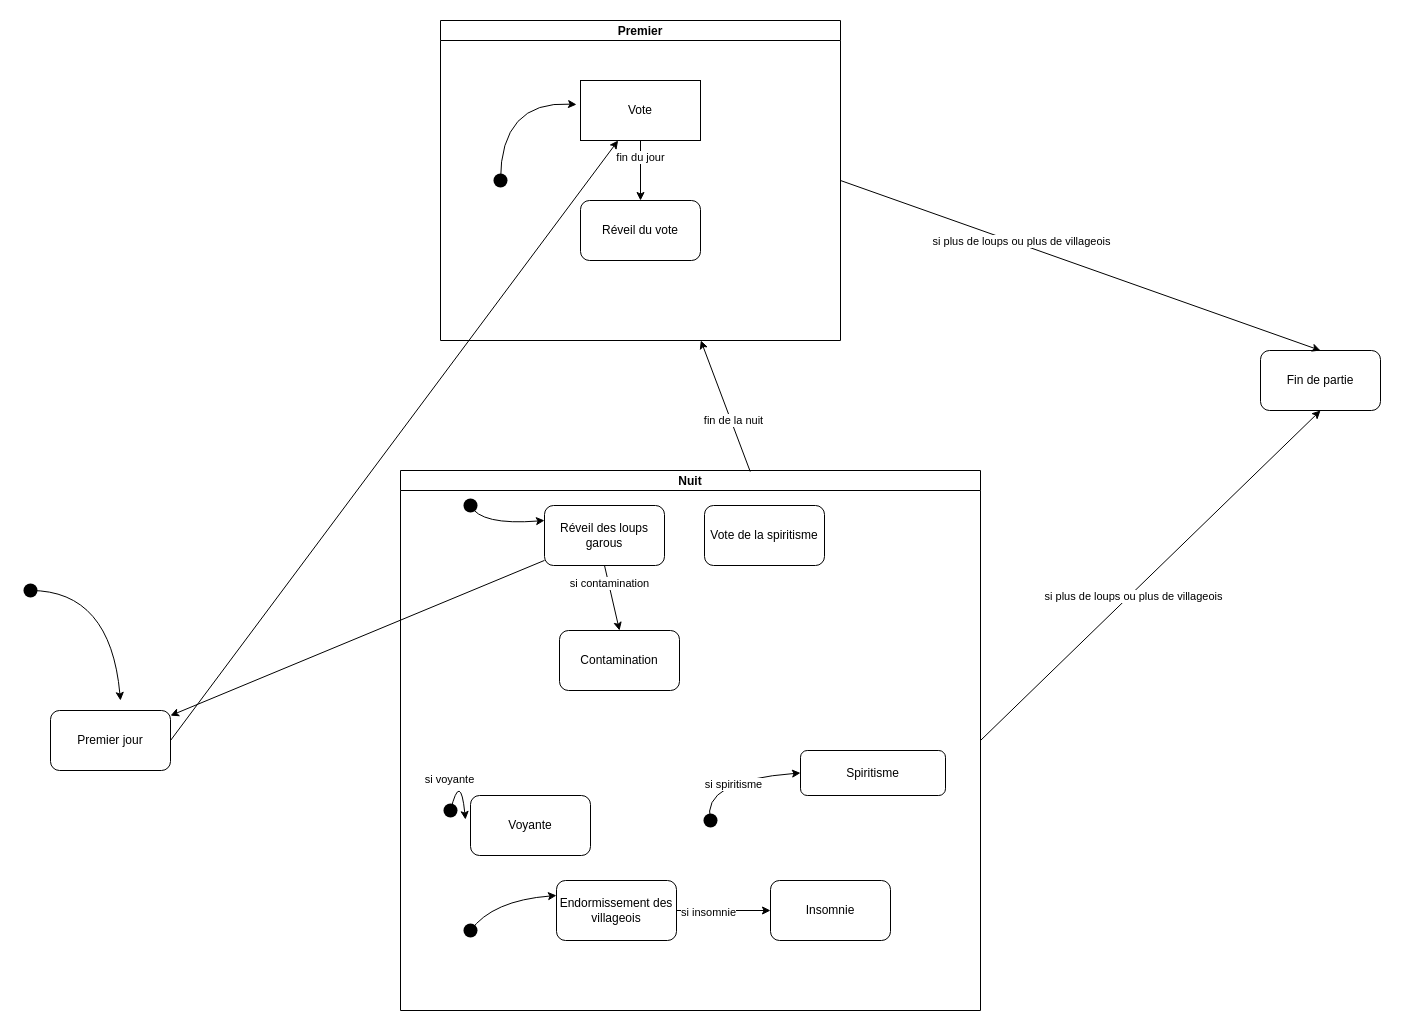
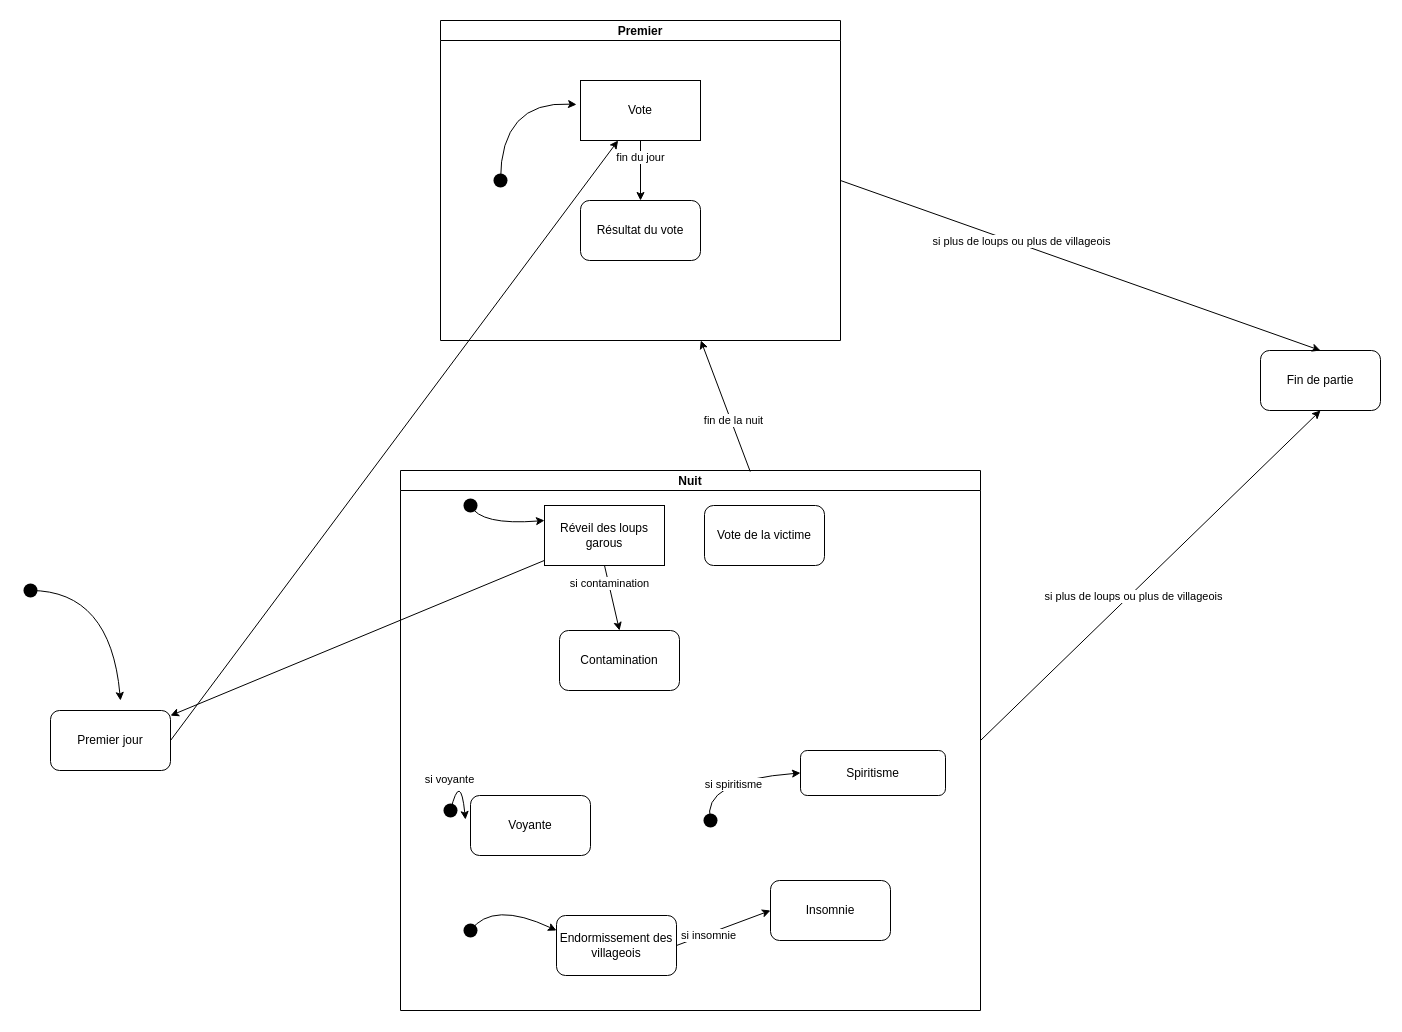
(641, 231) -> (641, 231)
(605, 536) -> (605, 536)
(765, 536) -> (765, 536)
(617, 911) -> (617, 946)
